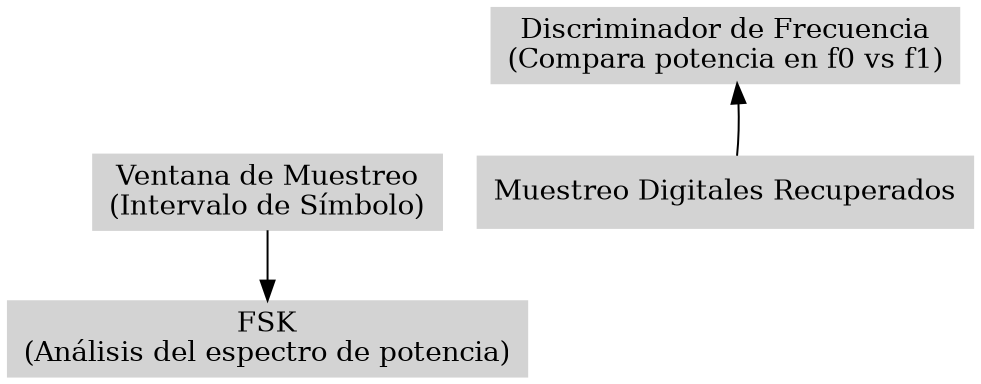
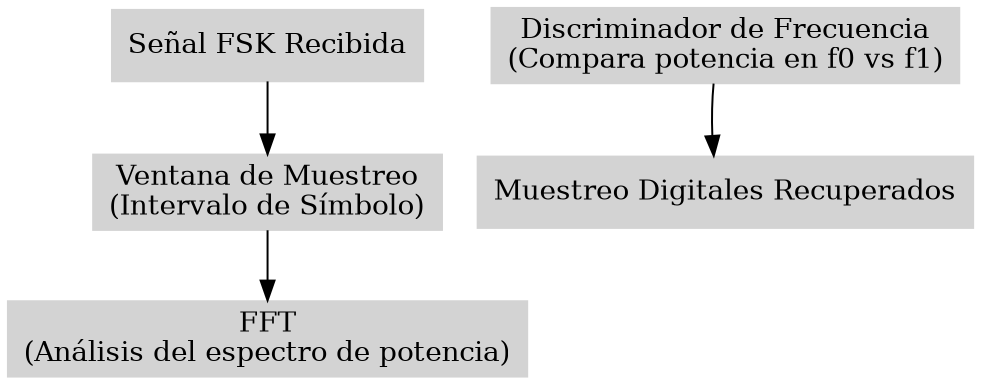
none -> (268, 46)
(739, 130) -> (712, 110)
(268, 339) -> (268, 339)
